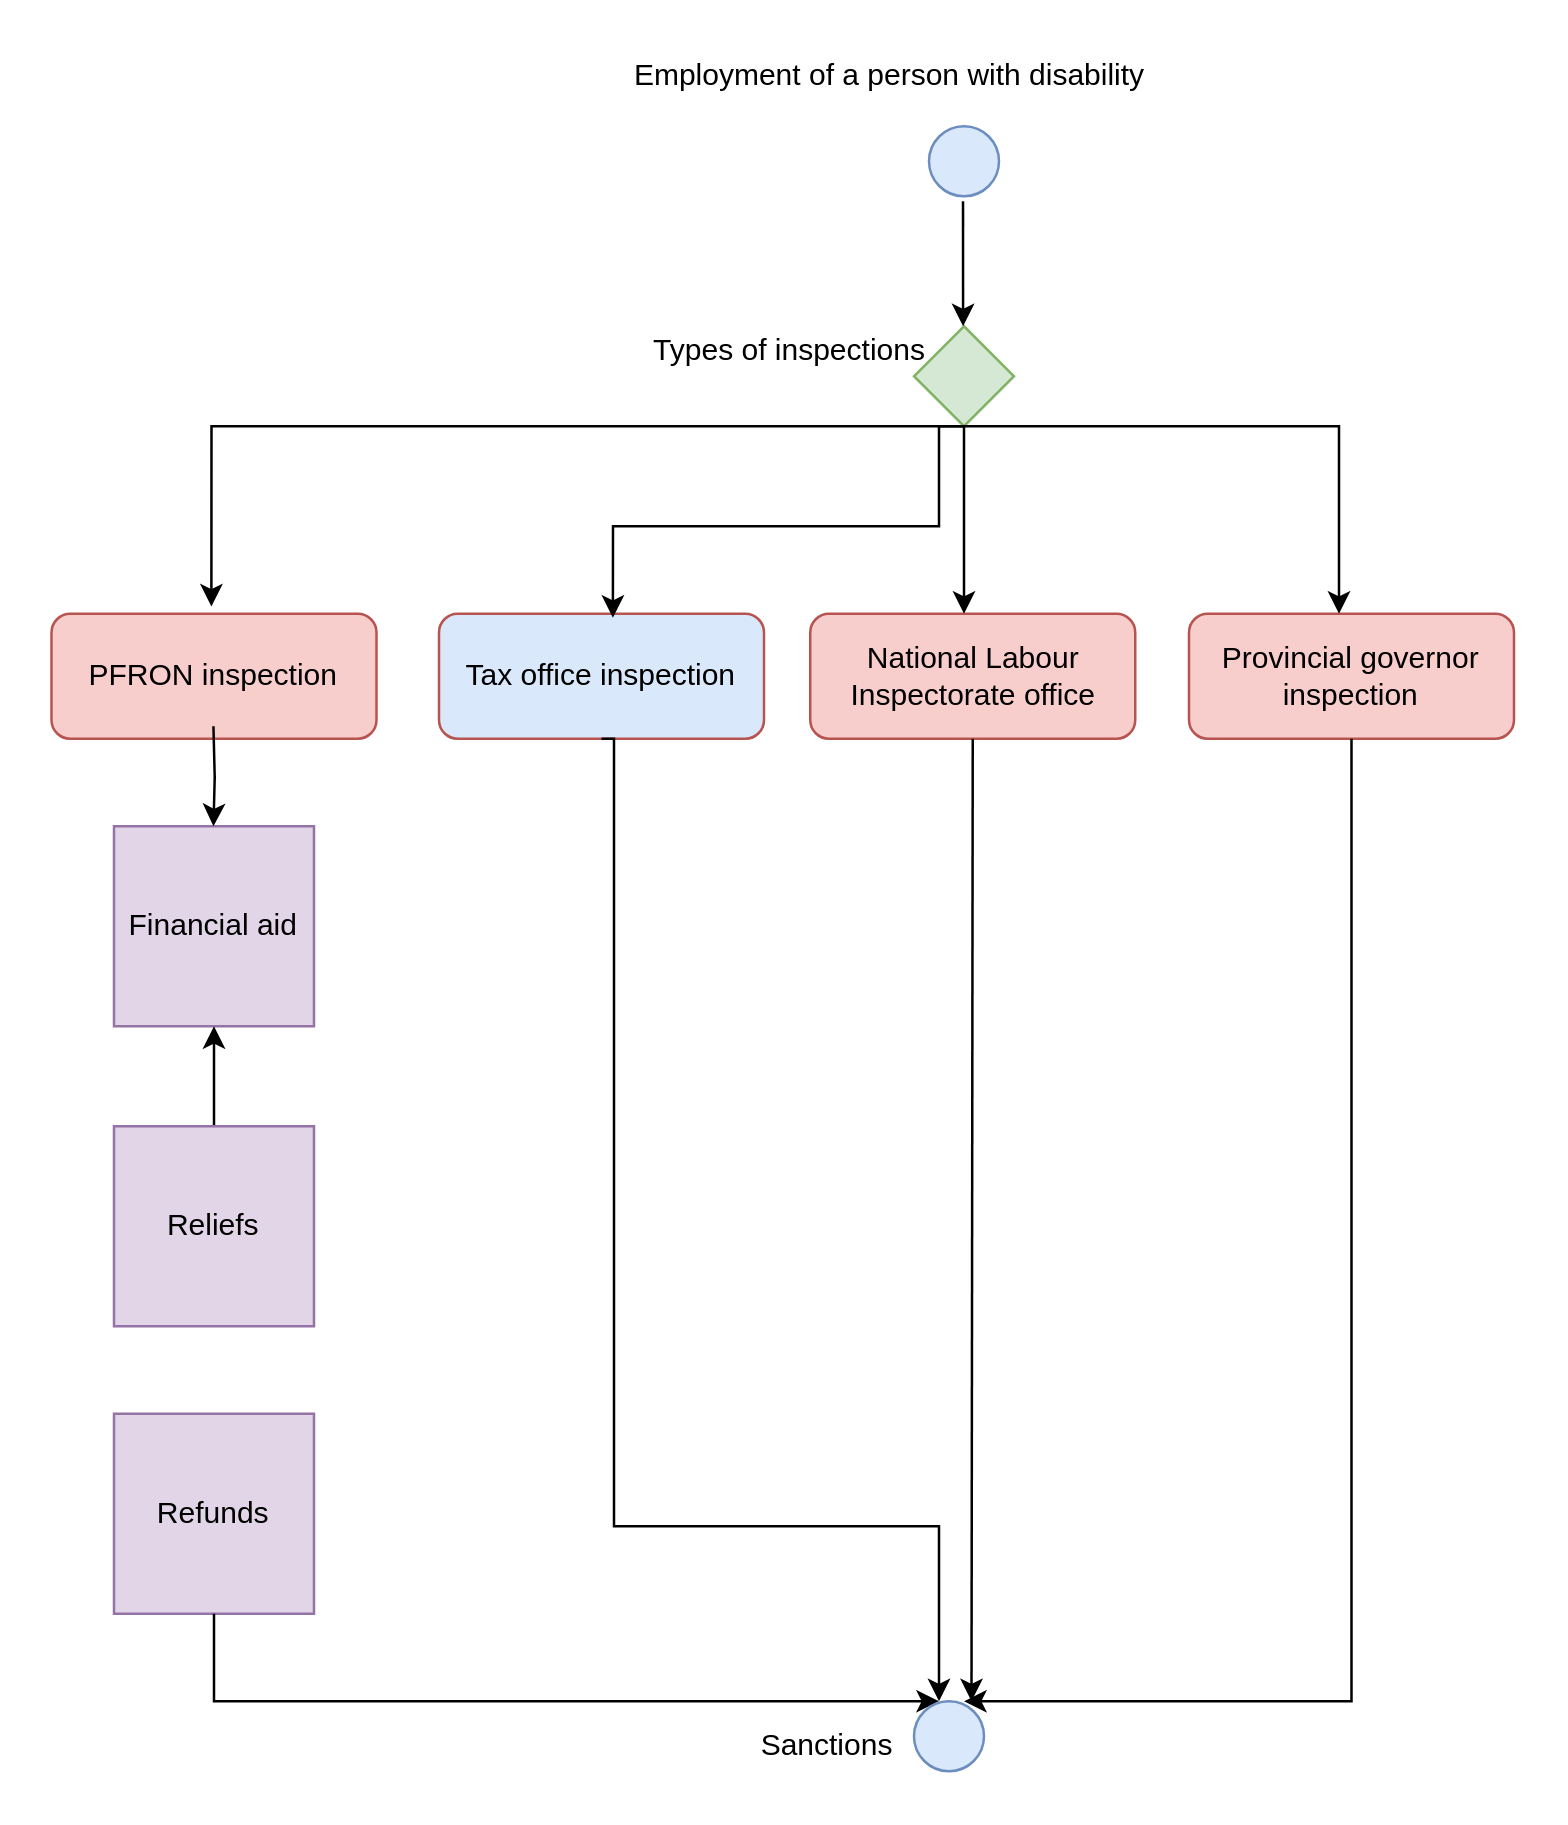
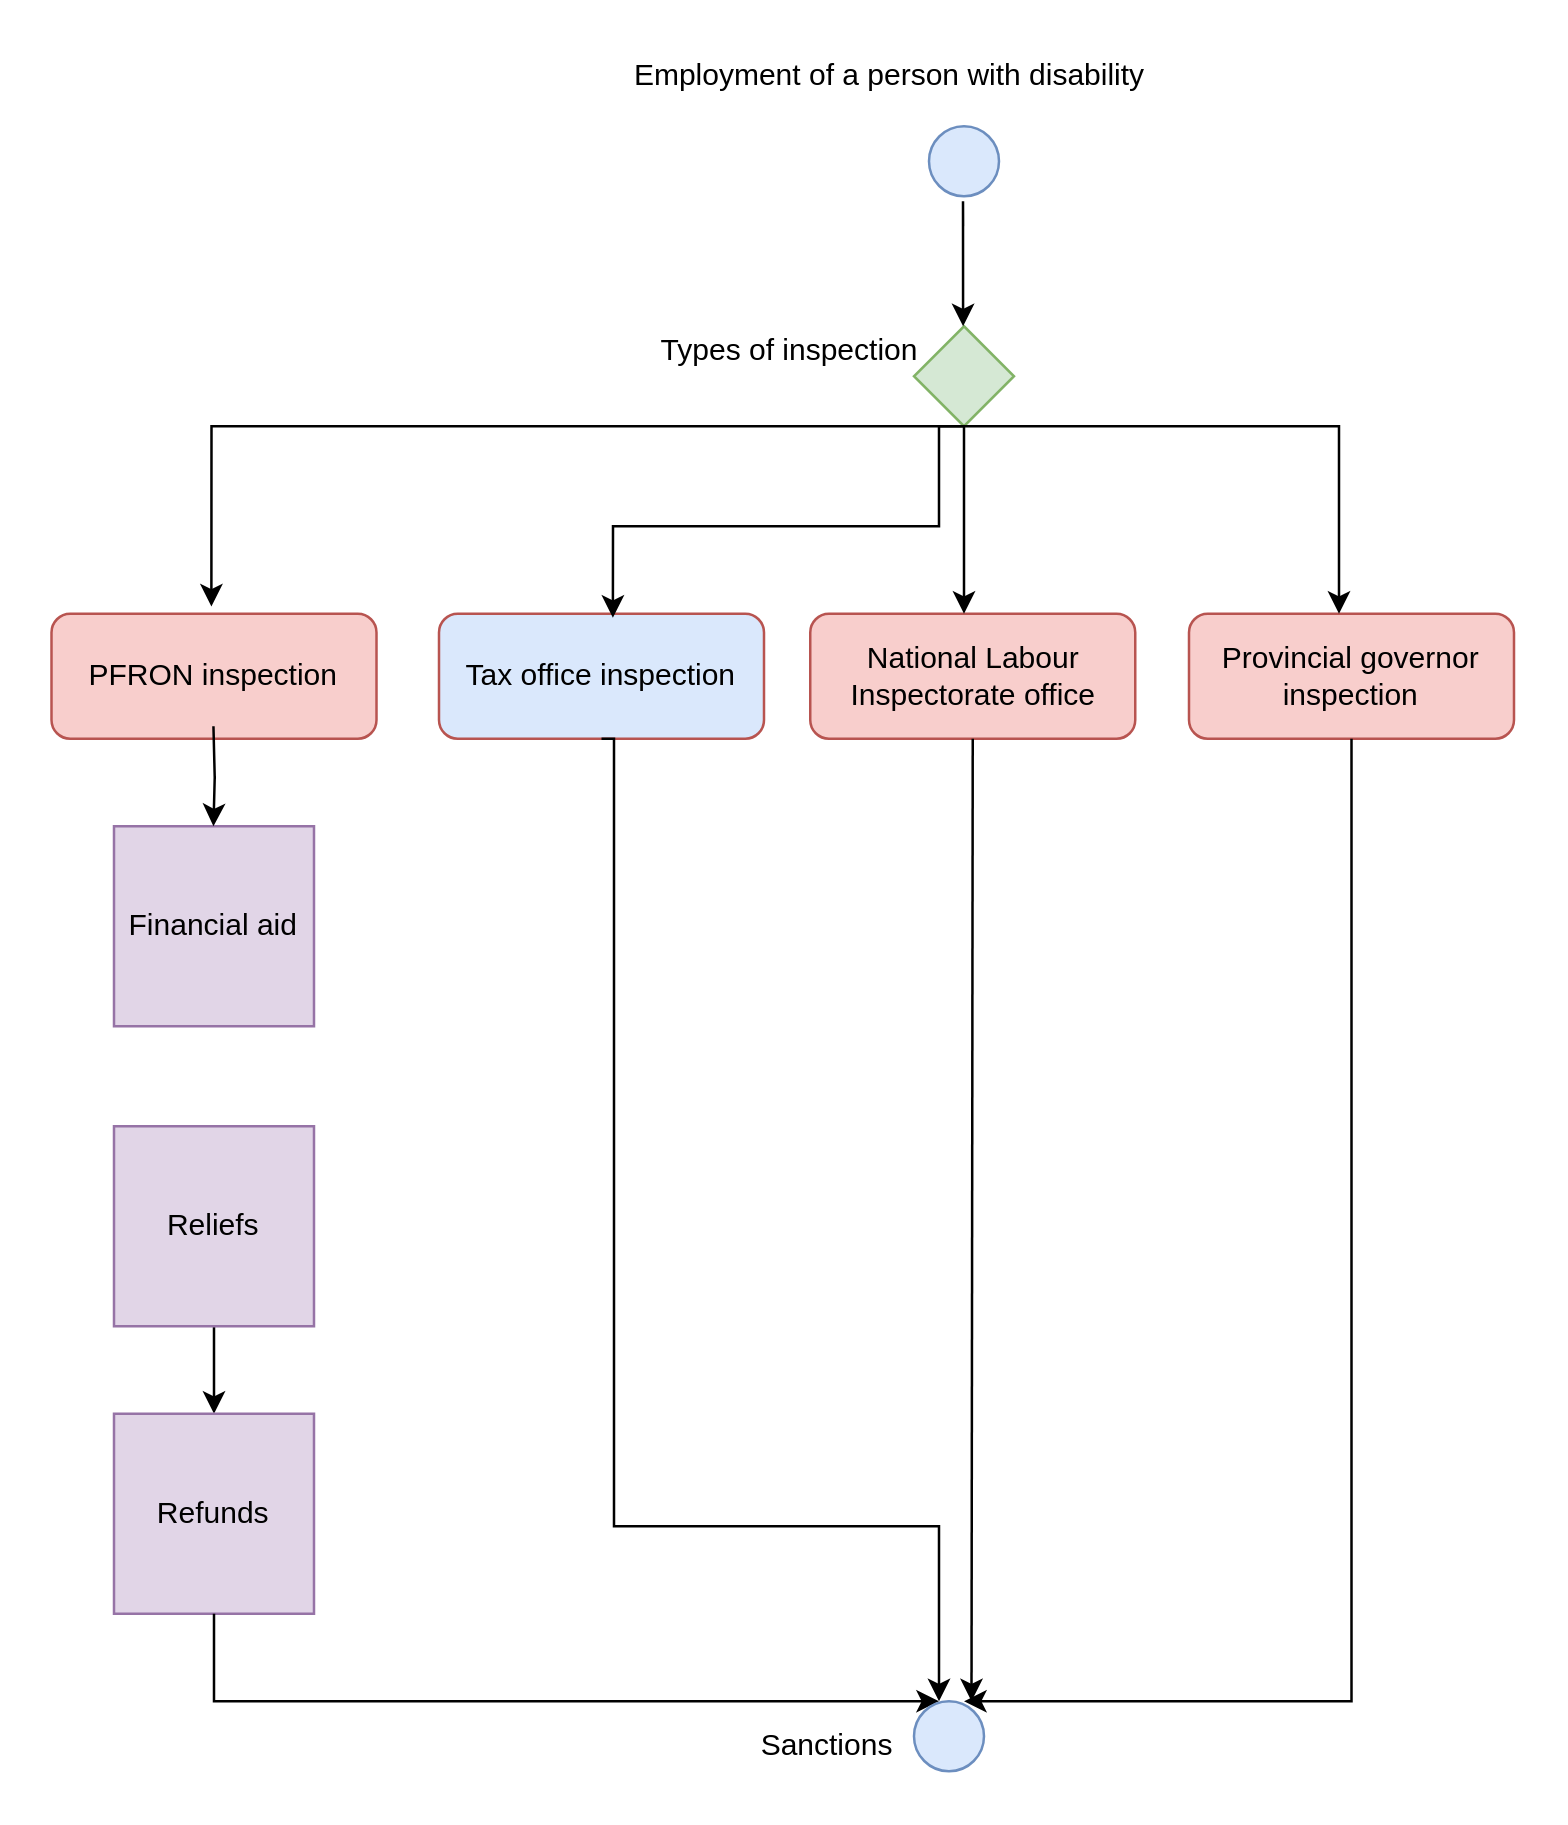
(790, 351) -> (790, 351)
(214, 1084) -> (214, 1374)
